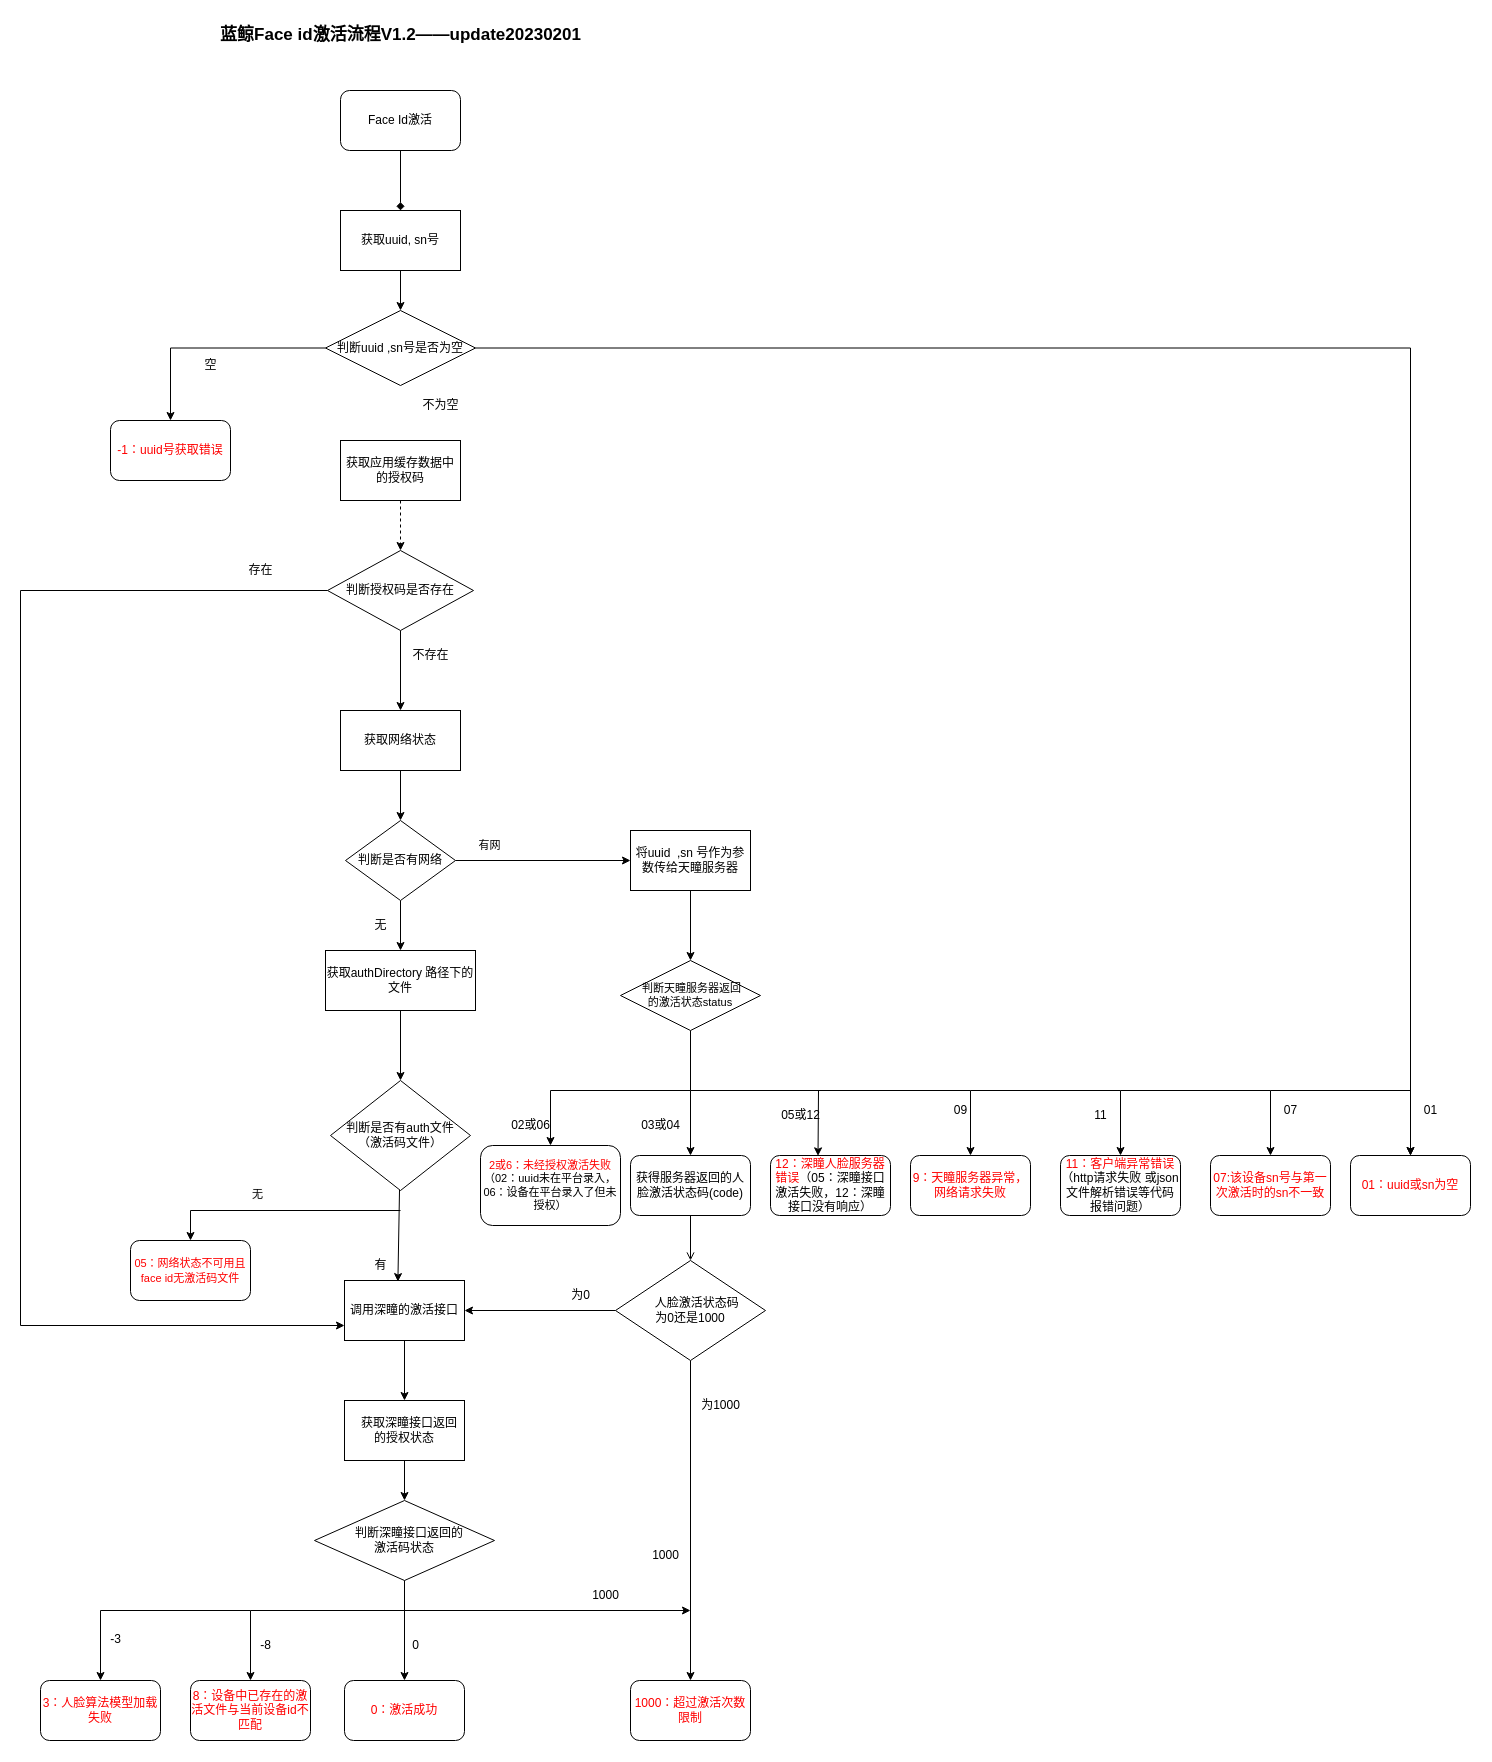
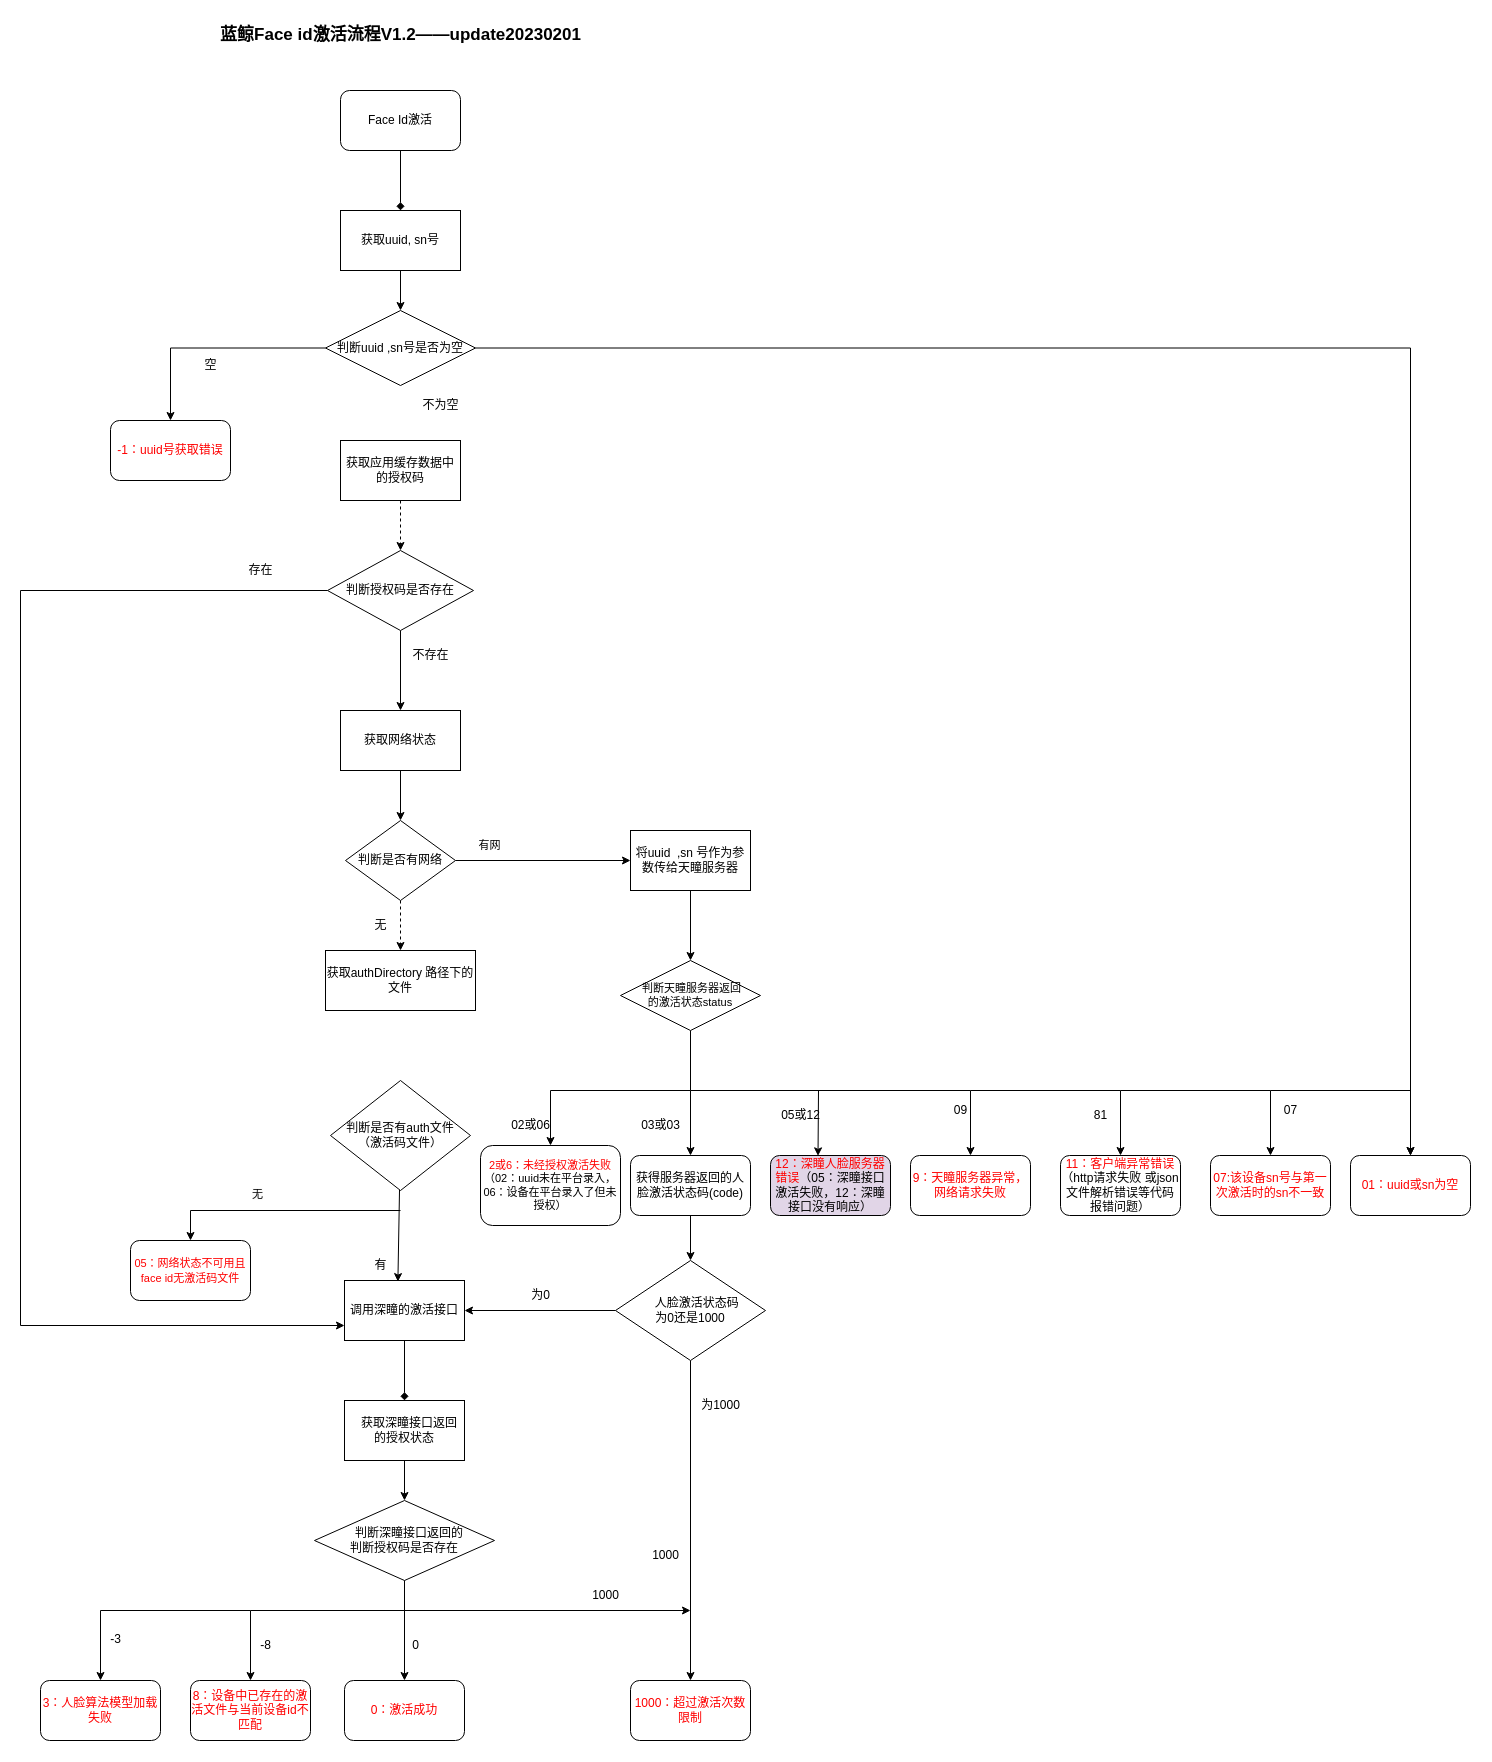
(401, 923) -> (401, 923)
(401, 1042) -> none
(1431, 1111) -> none
(1101, 1116) -> (1101, 1116)
(661, 1126) -> (661, 1126)
(831, 1186) -> (831, 1186)
(691, 1254) -> (691, 1252)
(581, 1296) -> (541, 1296)
(405, 1392) -> (405, 1392)
(405, 1541) -> (405, 1541)
